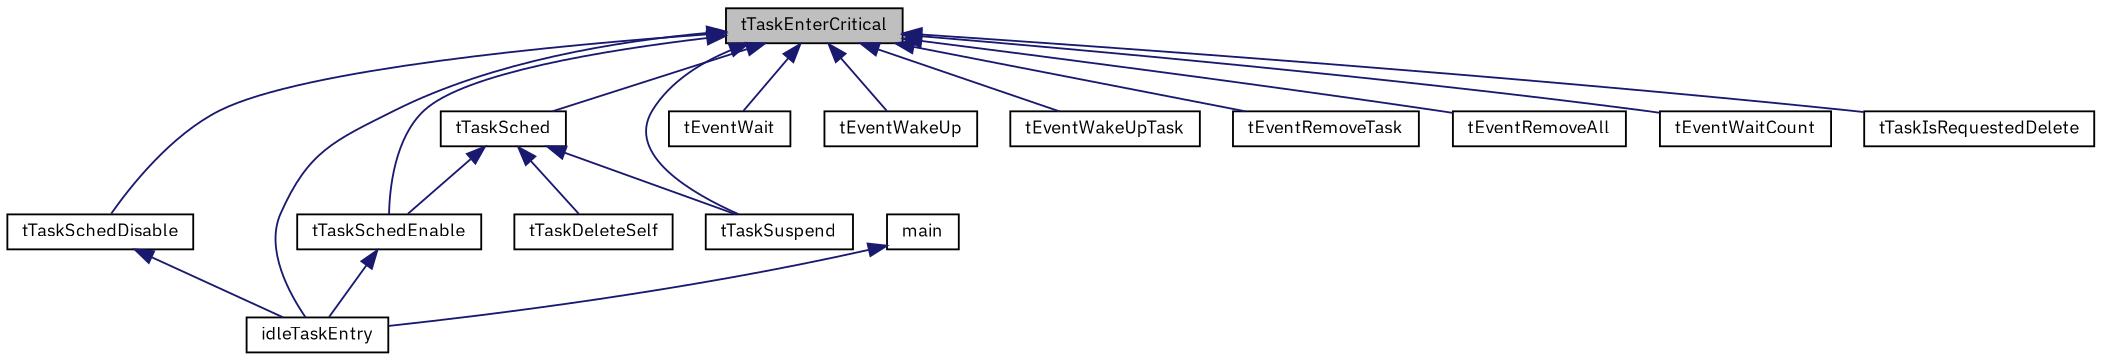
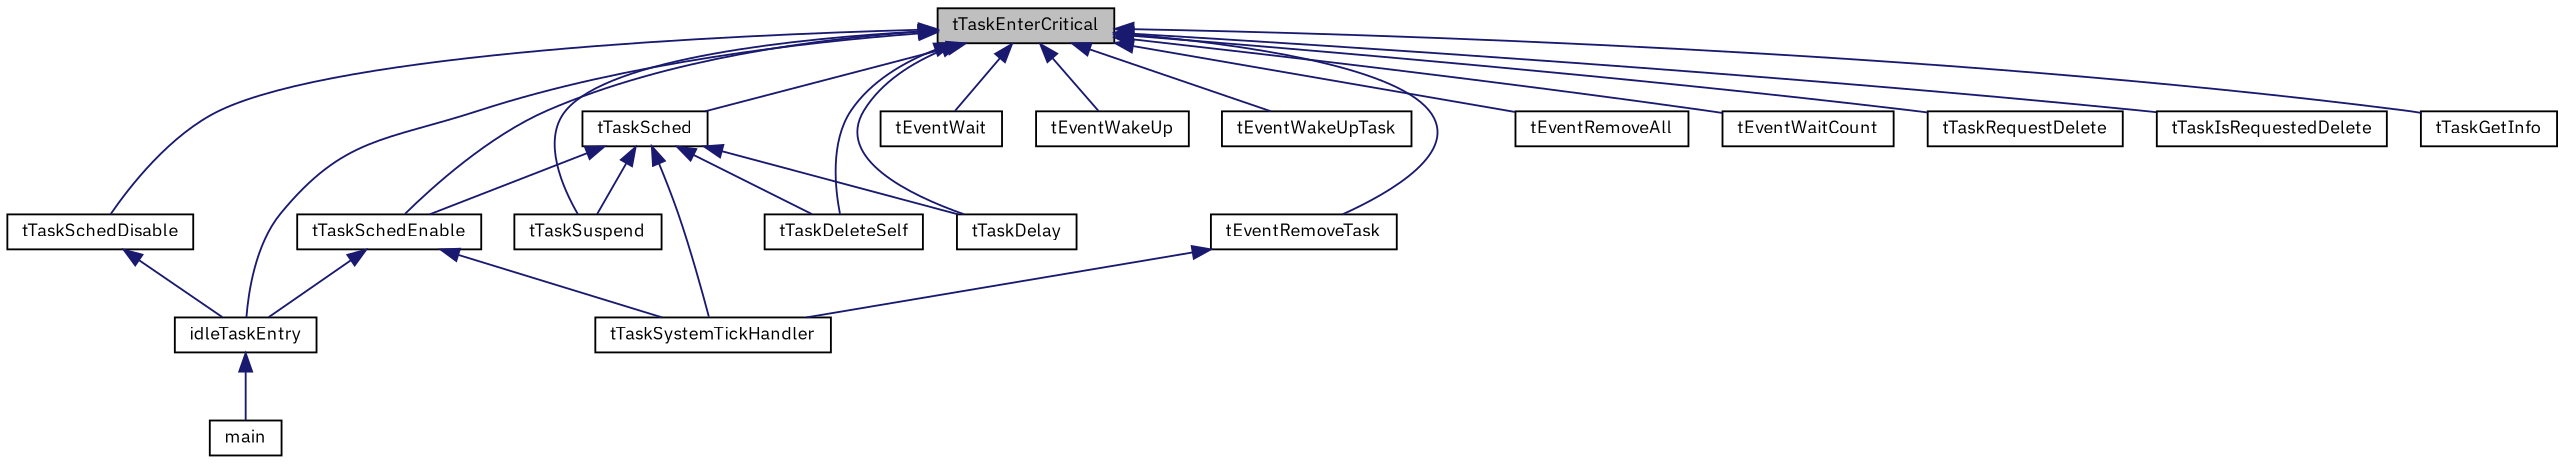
none -> (851, 111)
none -> (2025, 129)
none -> (2489, 129)
none -> (1017, 232)
(630, 294) -> (246, 396)
none -> (713, 335)
